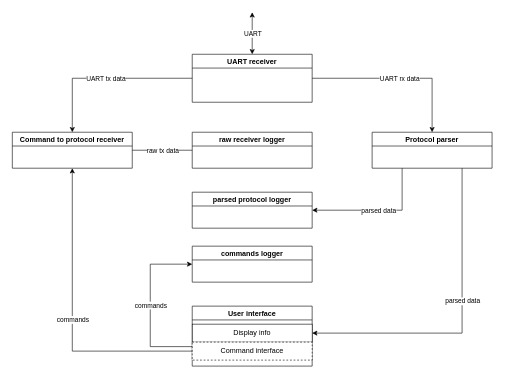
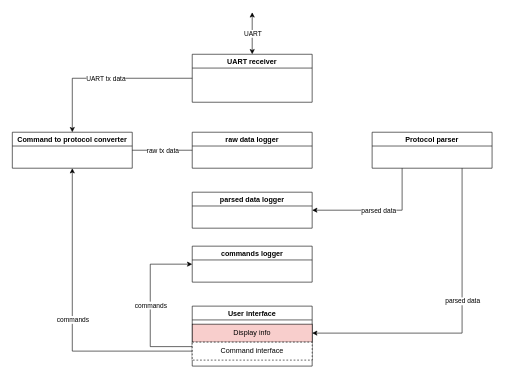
(399, 78) -> none
(72, 140) -> (72, 140)
(252, 140) -> (252, 140)
(252, 200) -> (252, 200)
(252, 333) -> (252, 333)
